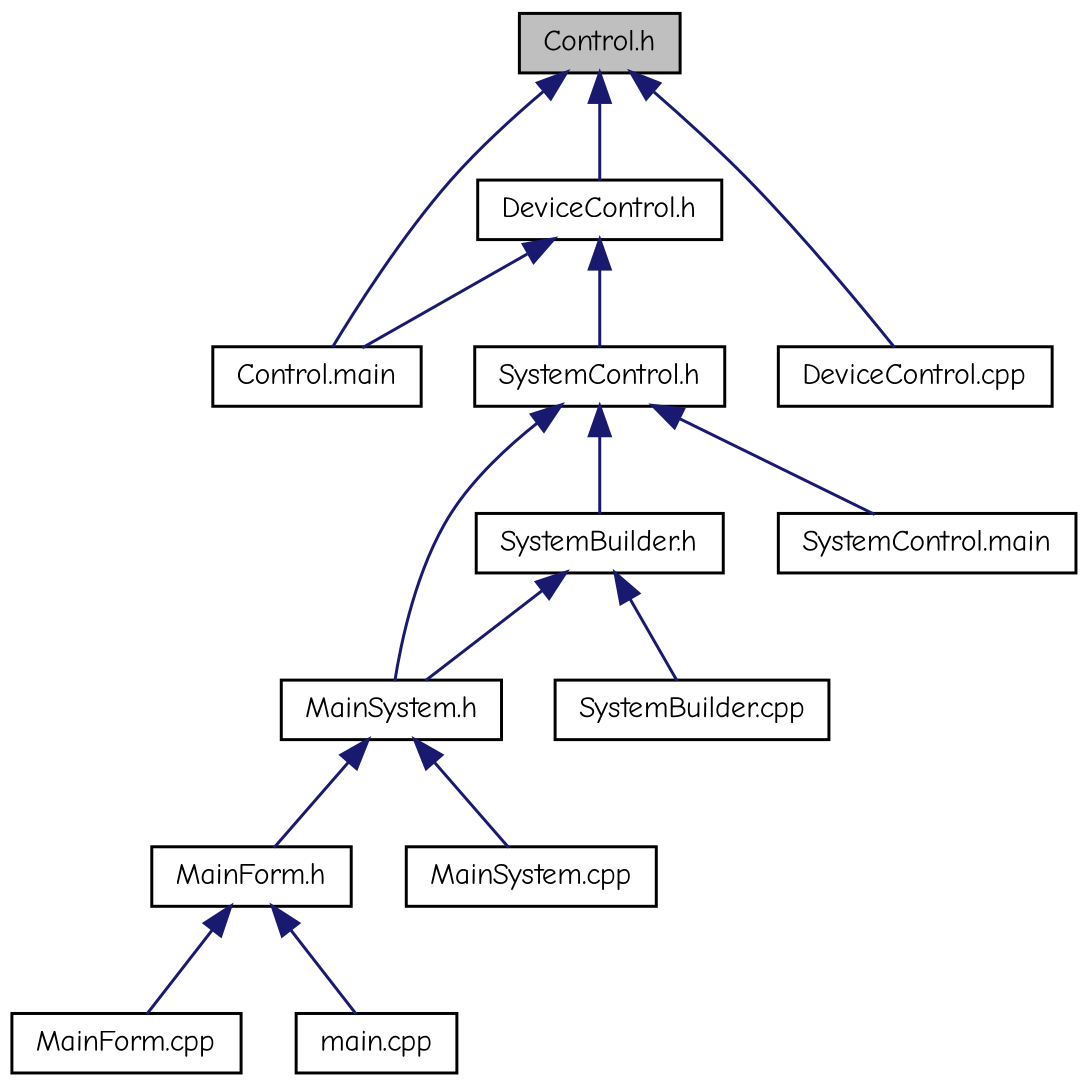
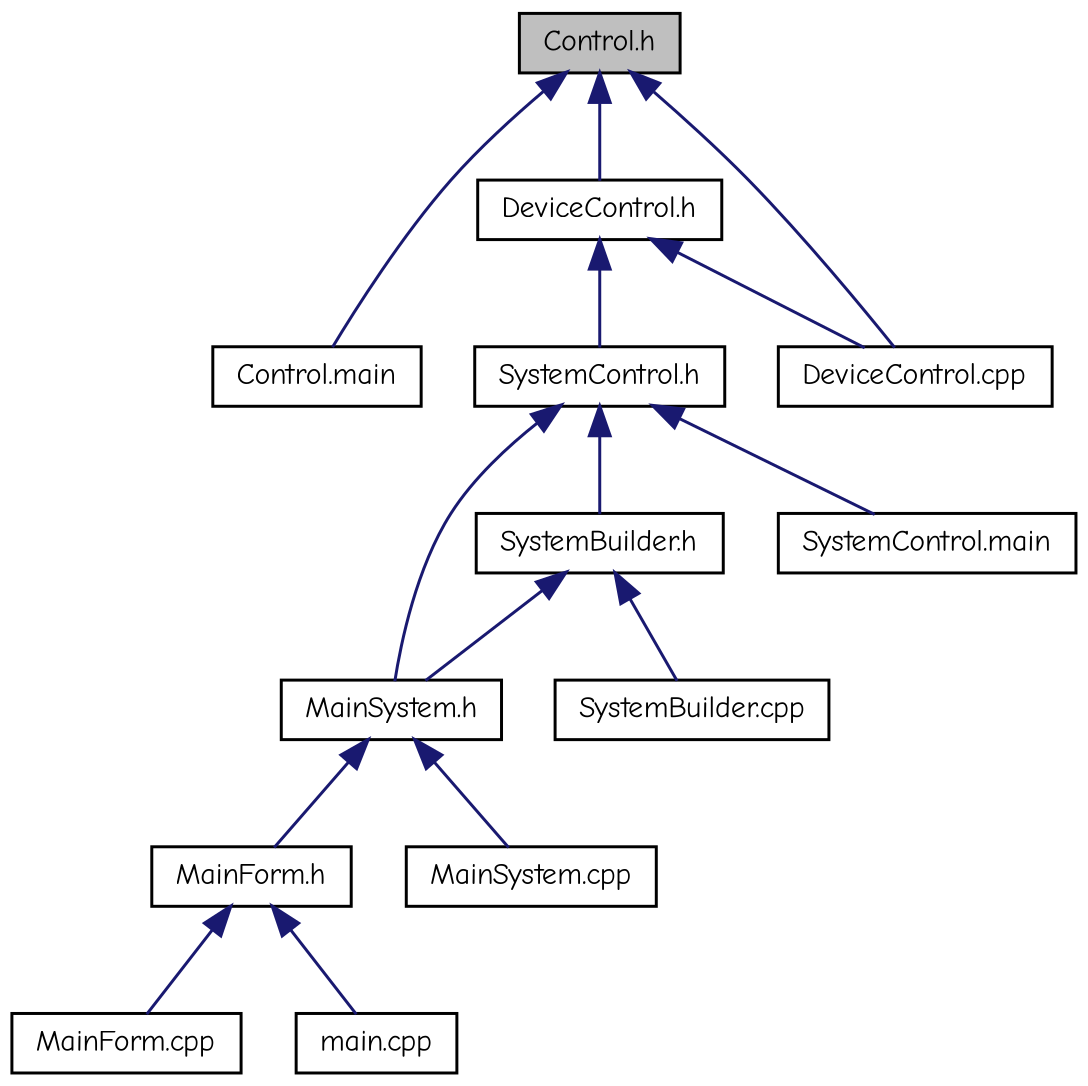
(445, 301) -> (771, 300)
